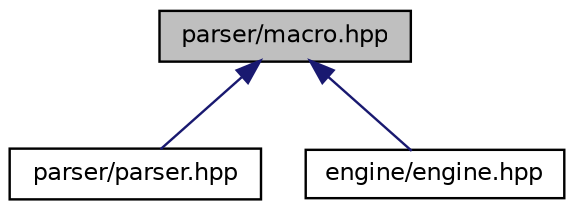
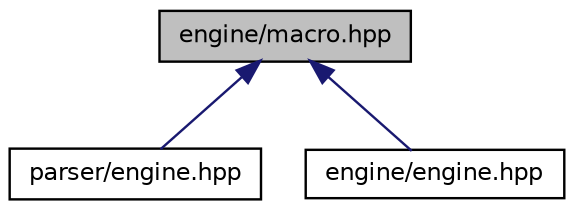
(285, 36) -> (285, 36)
(135, 174) -> (135, 174)
